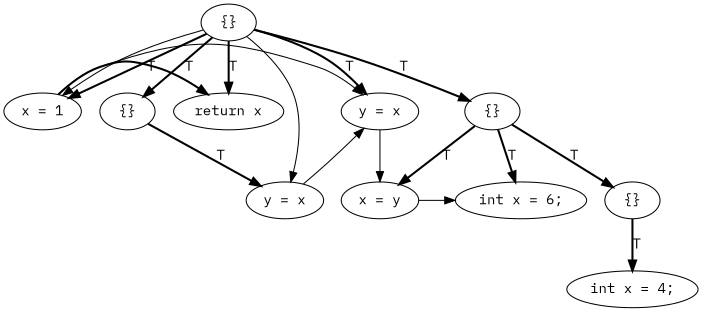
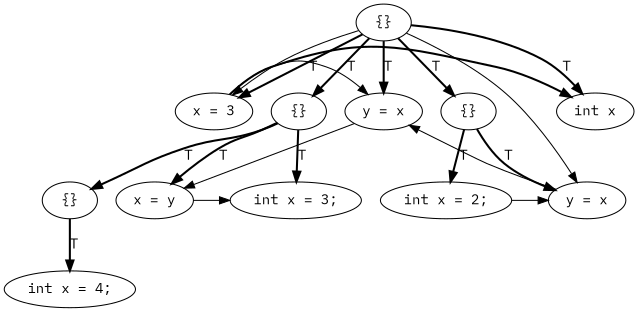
(43, 111) -> (214, 111)
(229, 111) -> (595, 111)
none -> (446, 200)
(521, 200) -> (296, 200)
